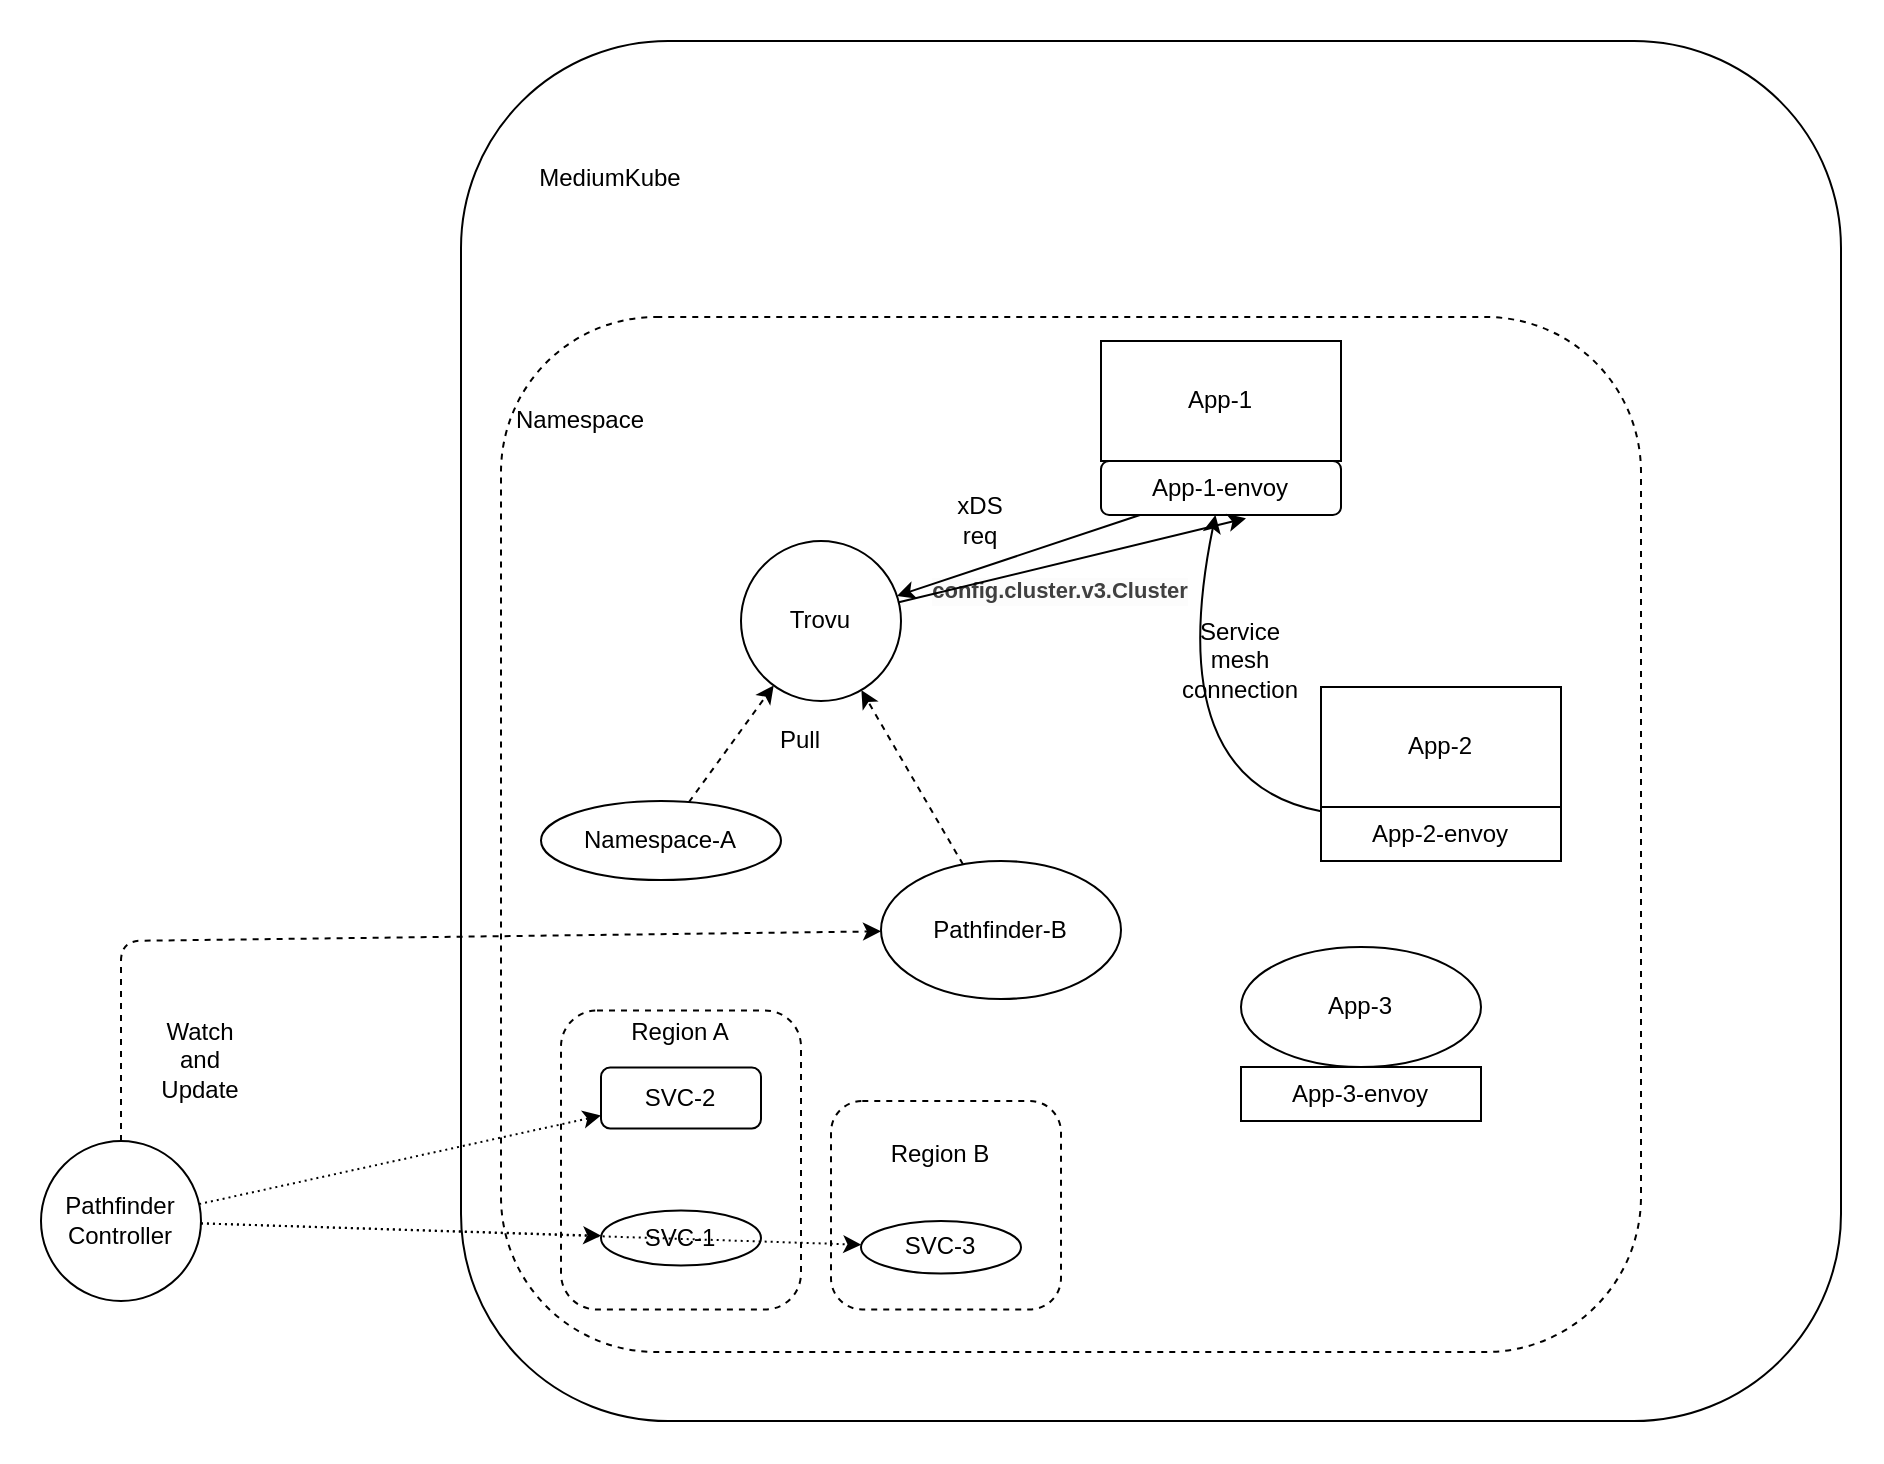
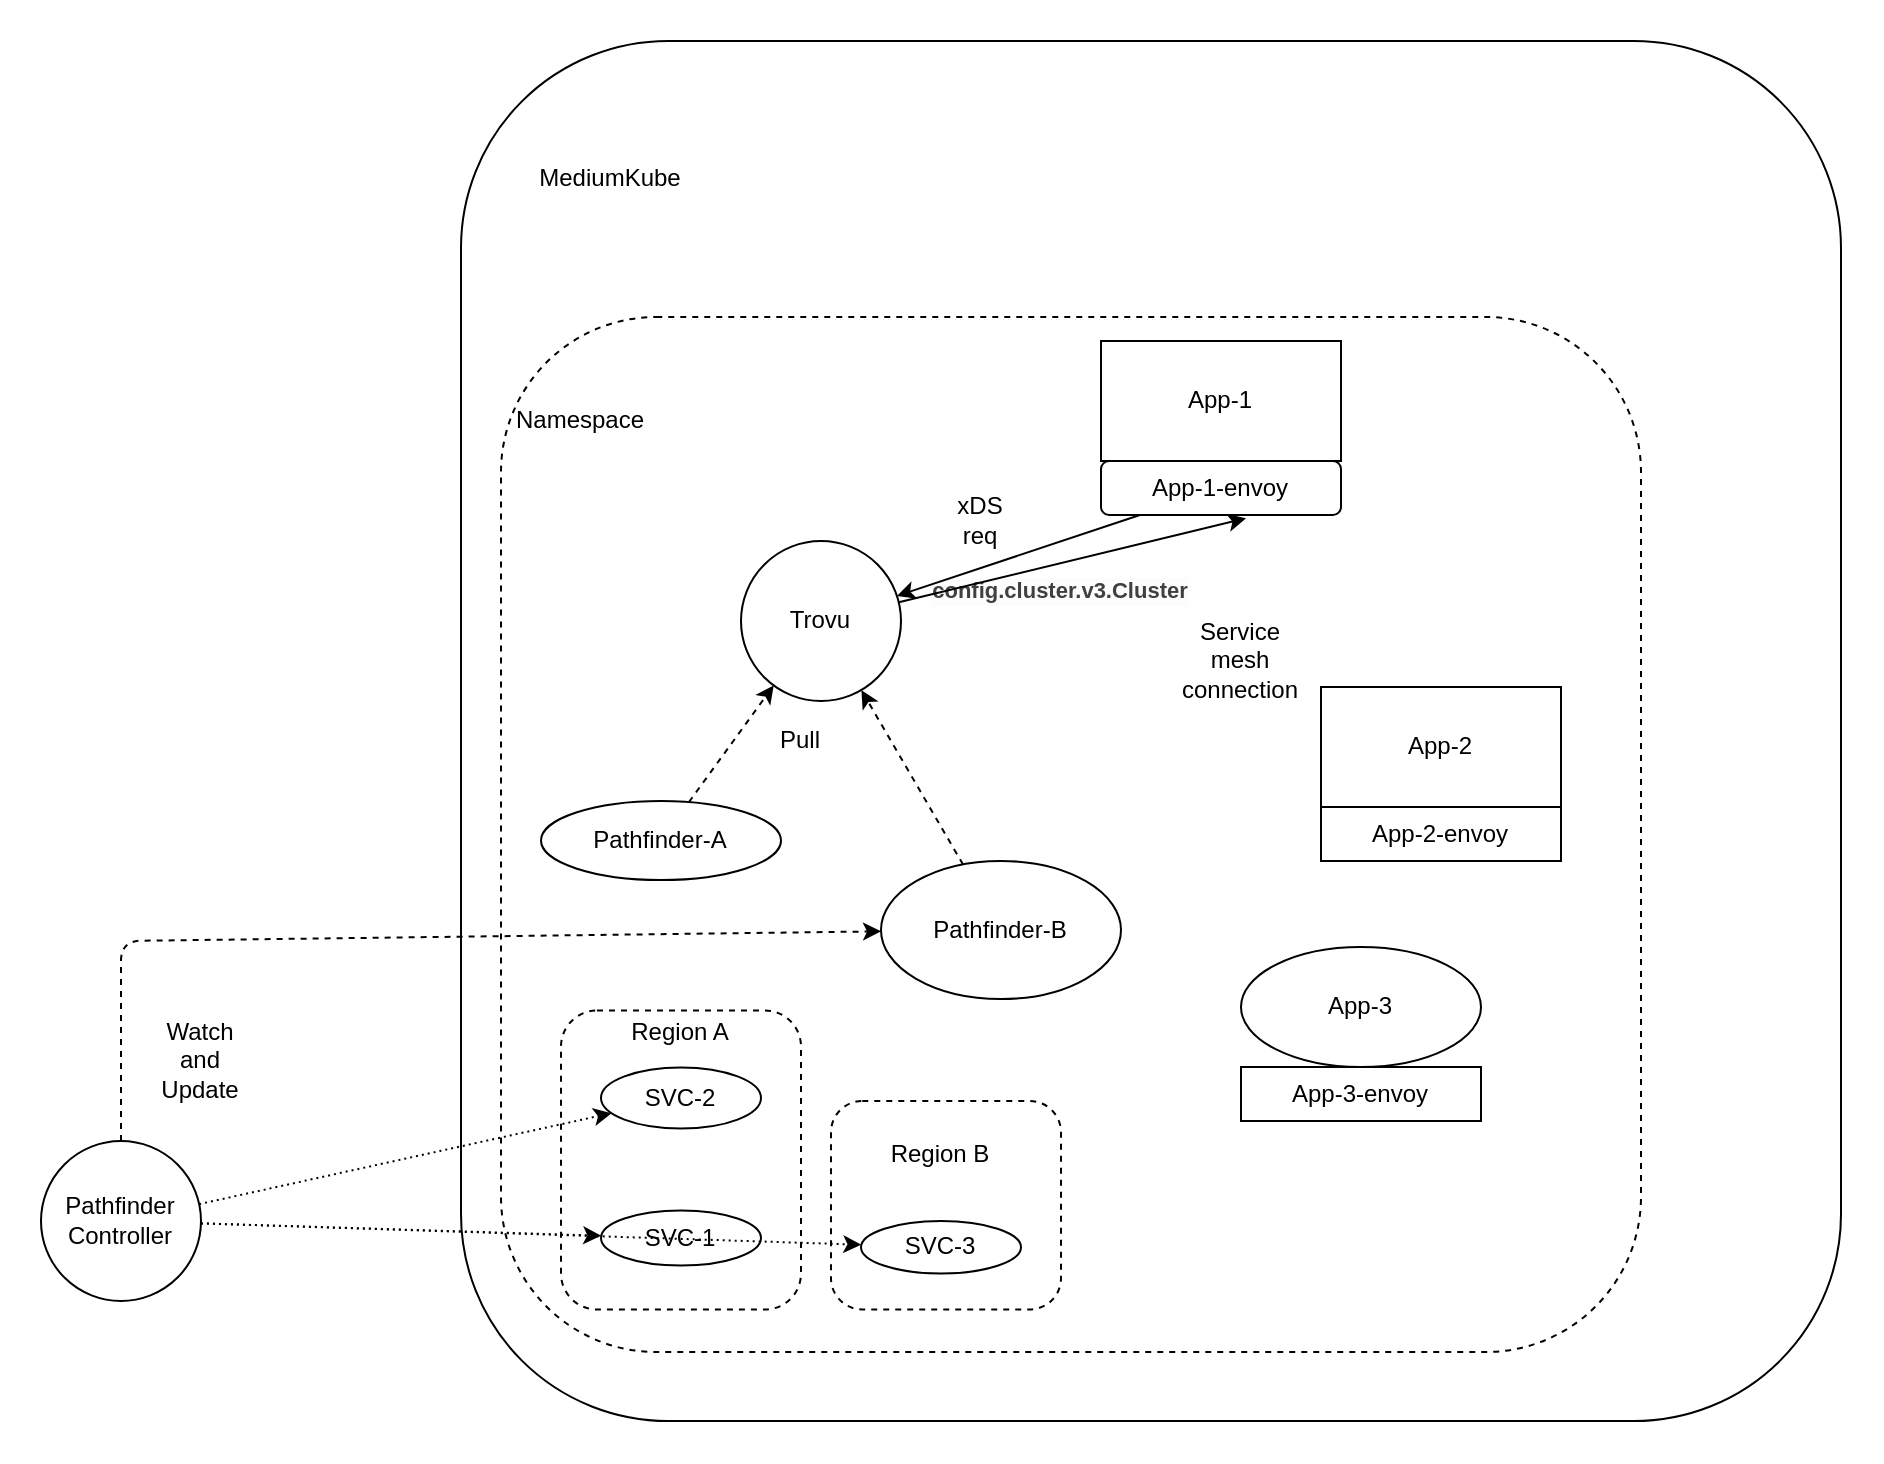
(1206, 699) -> none
(661, 841) -> (661, 841)
(681, 1098) -> (681, 1098)
